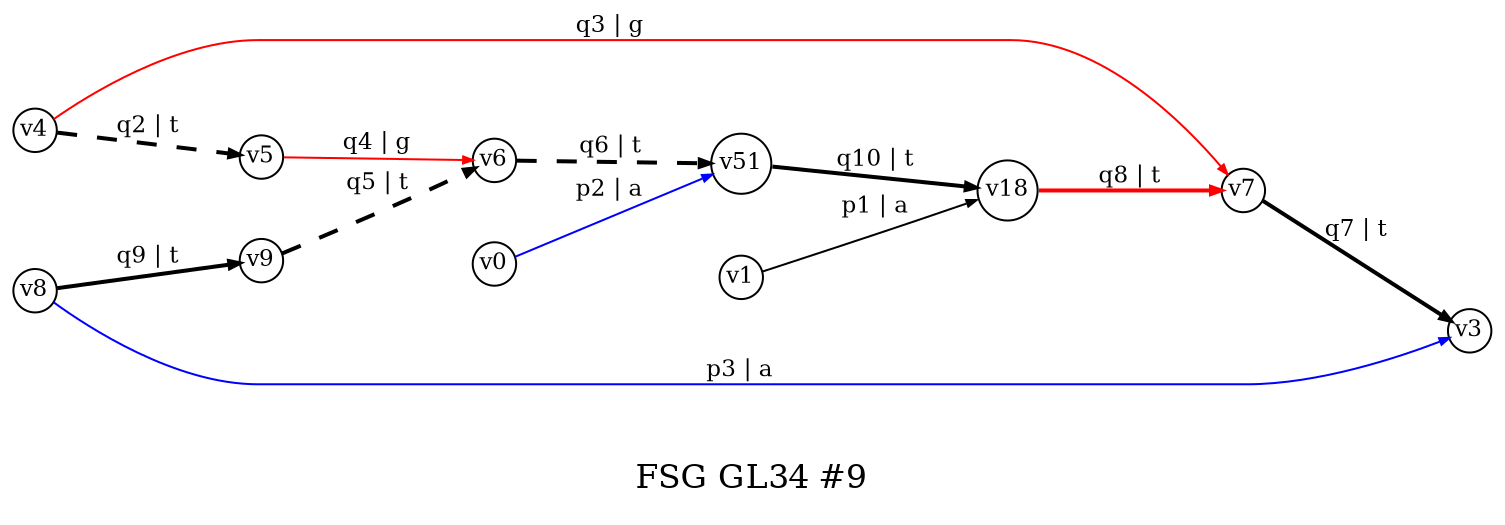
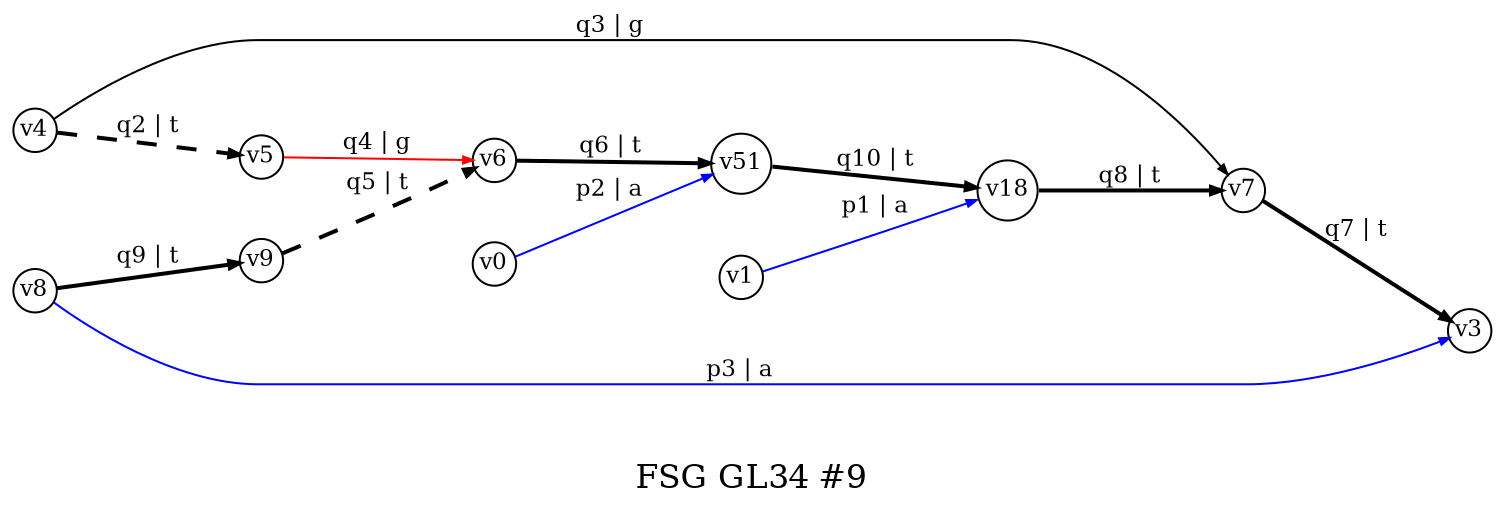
(649, 40) -> (649, 40)
(608, 162) -> (608, 162)
(1125, 190) -> (1125, 190)
(865, 238) -> (865, 238)
